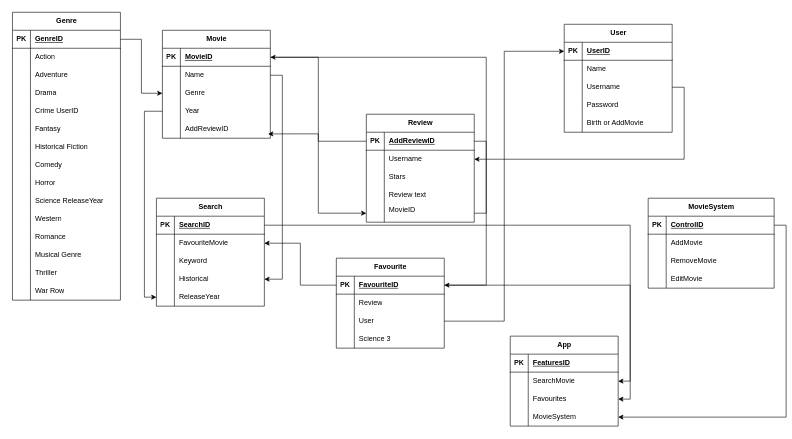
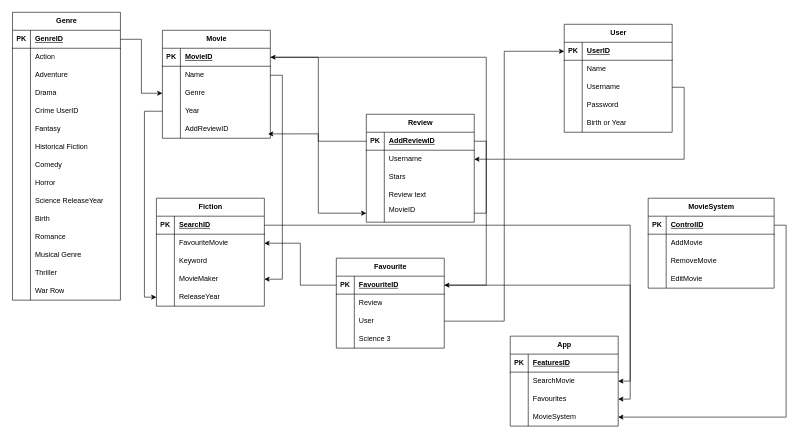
(618, 123) -> (611, 123)
(211, 207) -> (211, 207)
(49, 219) -> (44, 219)
(196, 279) -> (198, 279)
